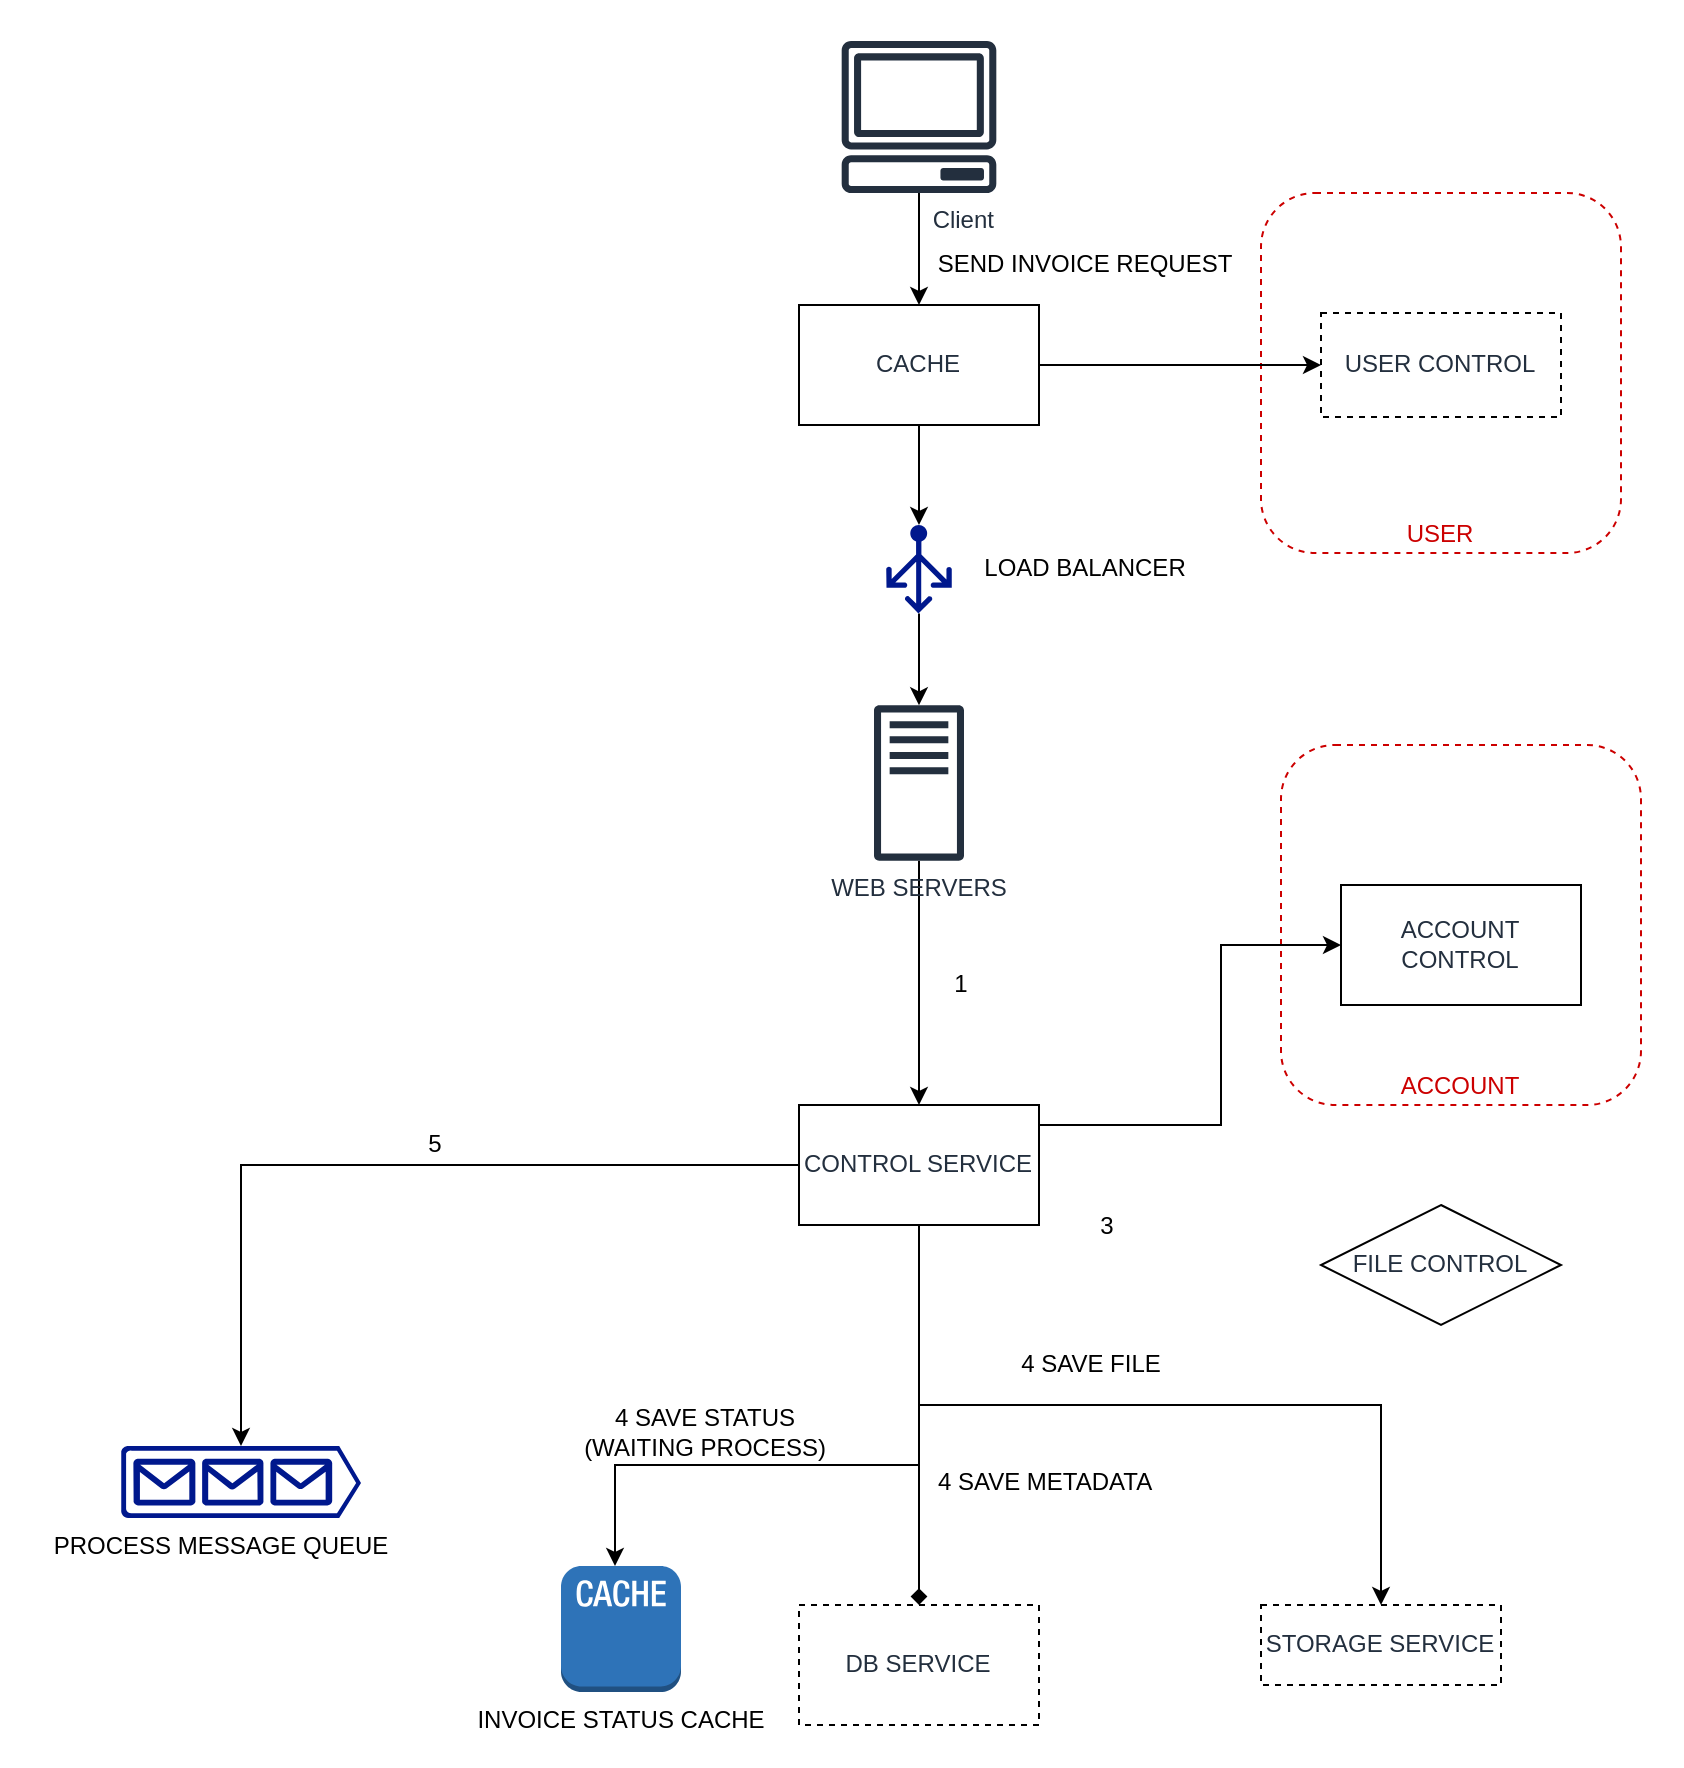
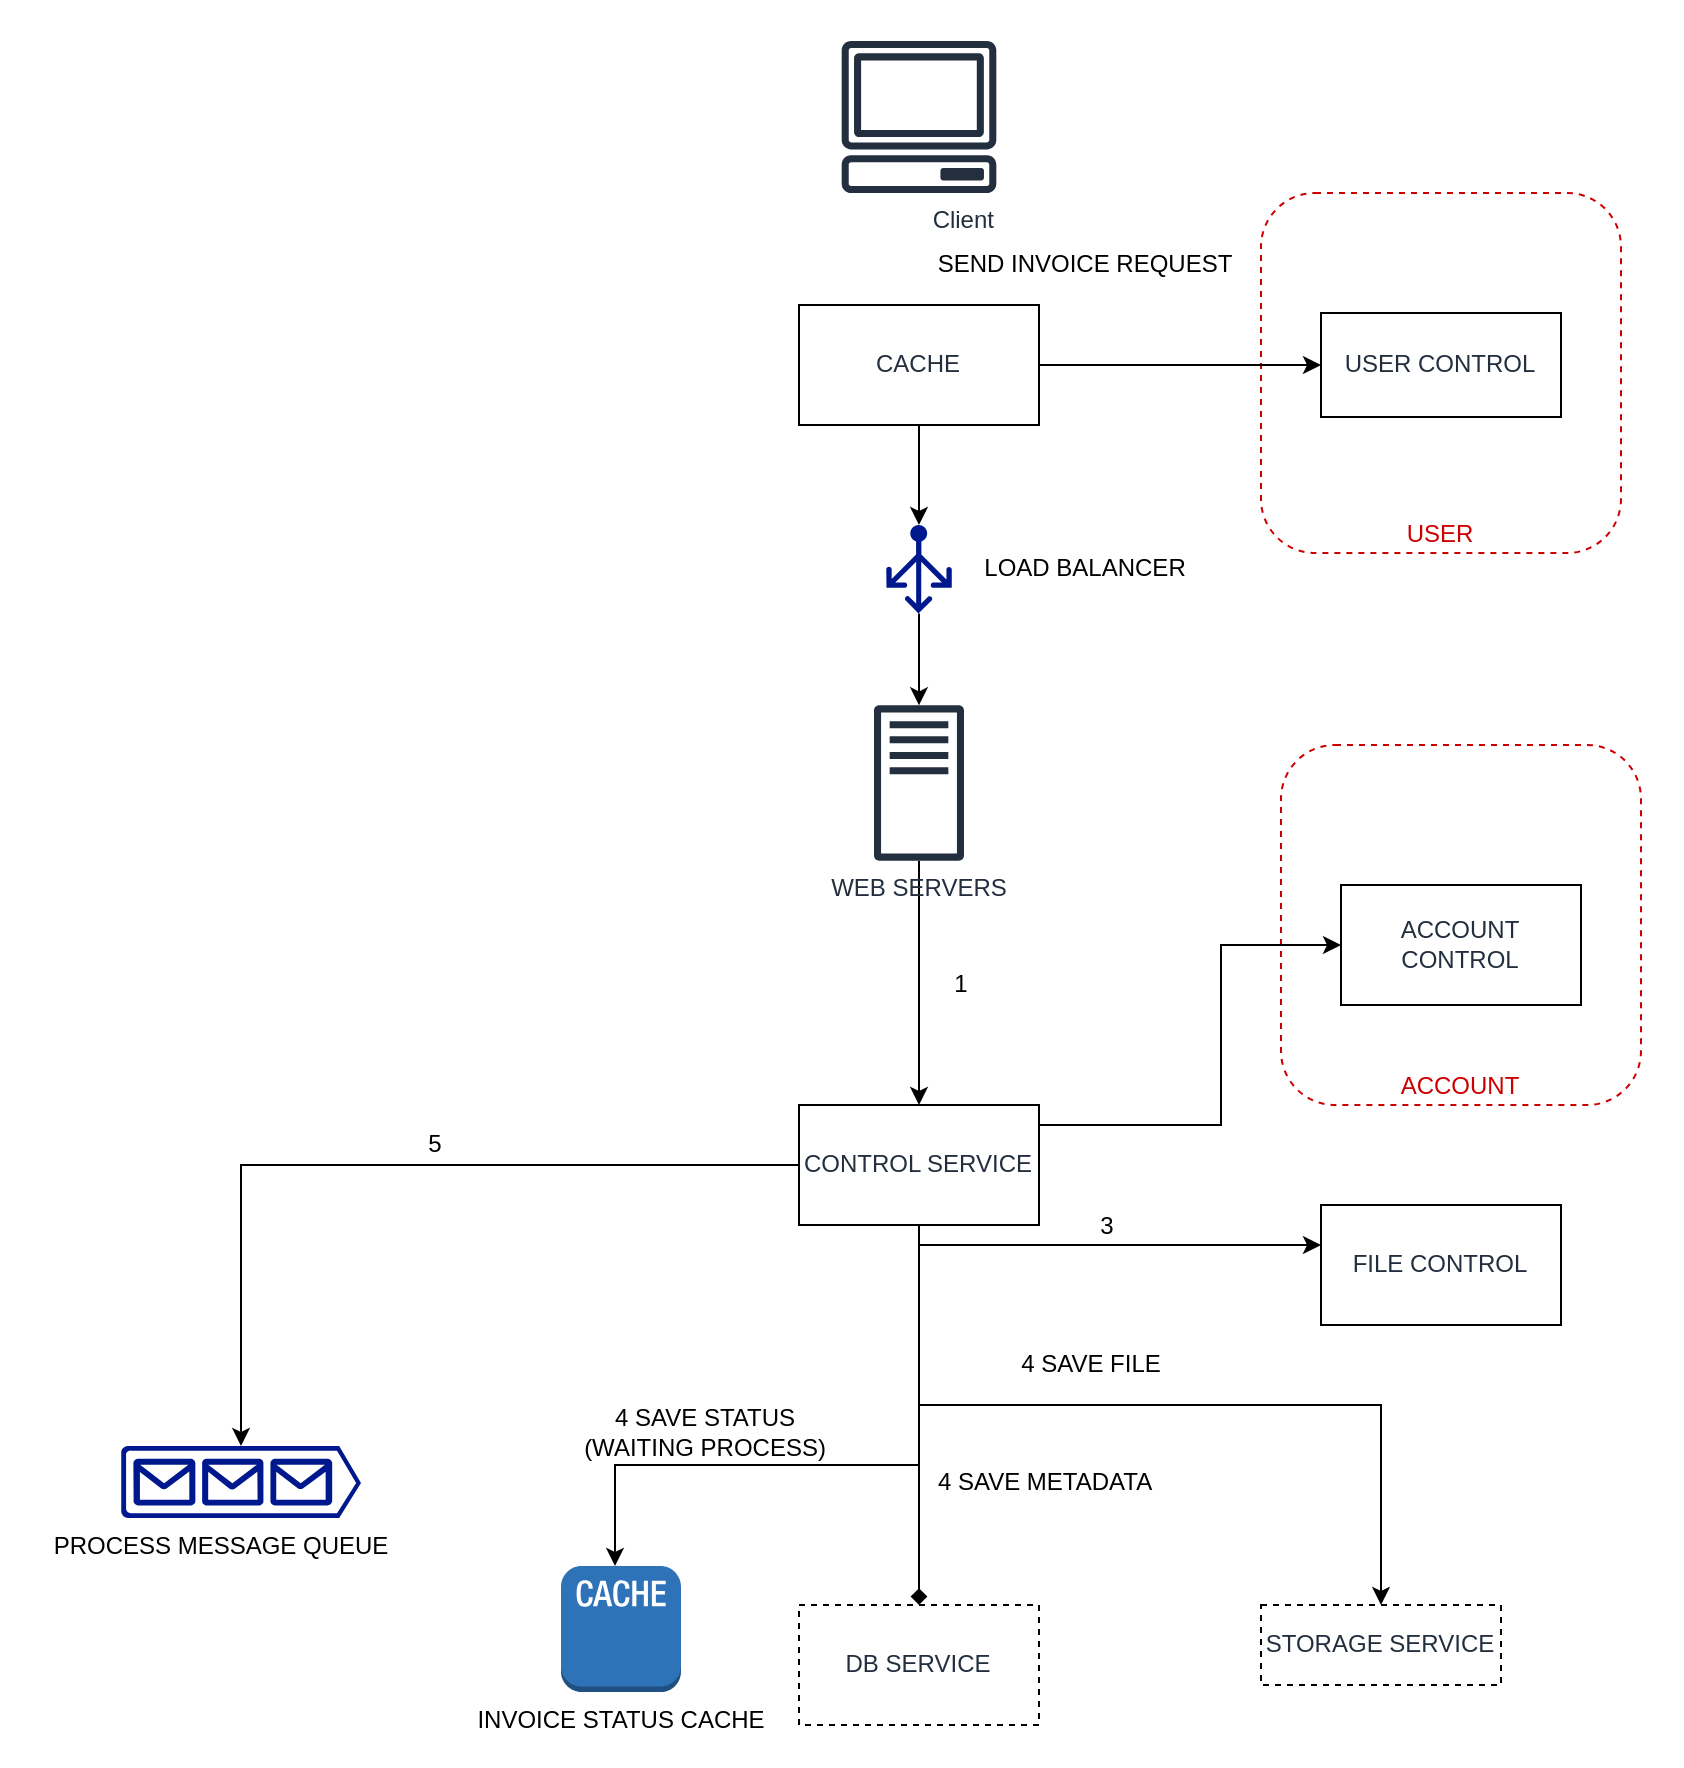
(919, 242) -> none
(1441, 365) -> (1441, 365)
none -> (1115, 1245)
(1441, 1265) -> (1441, 1265)
